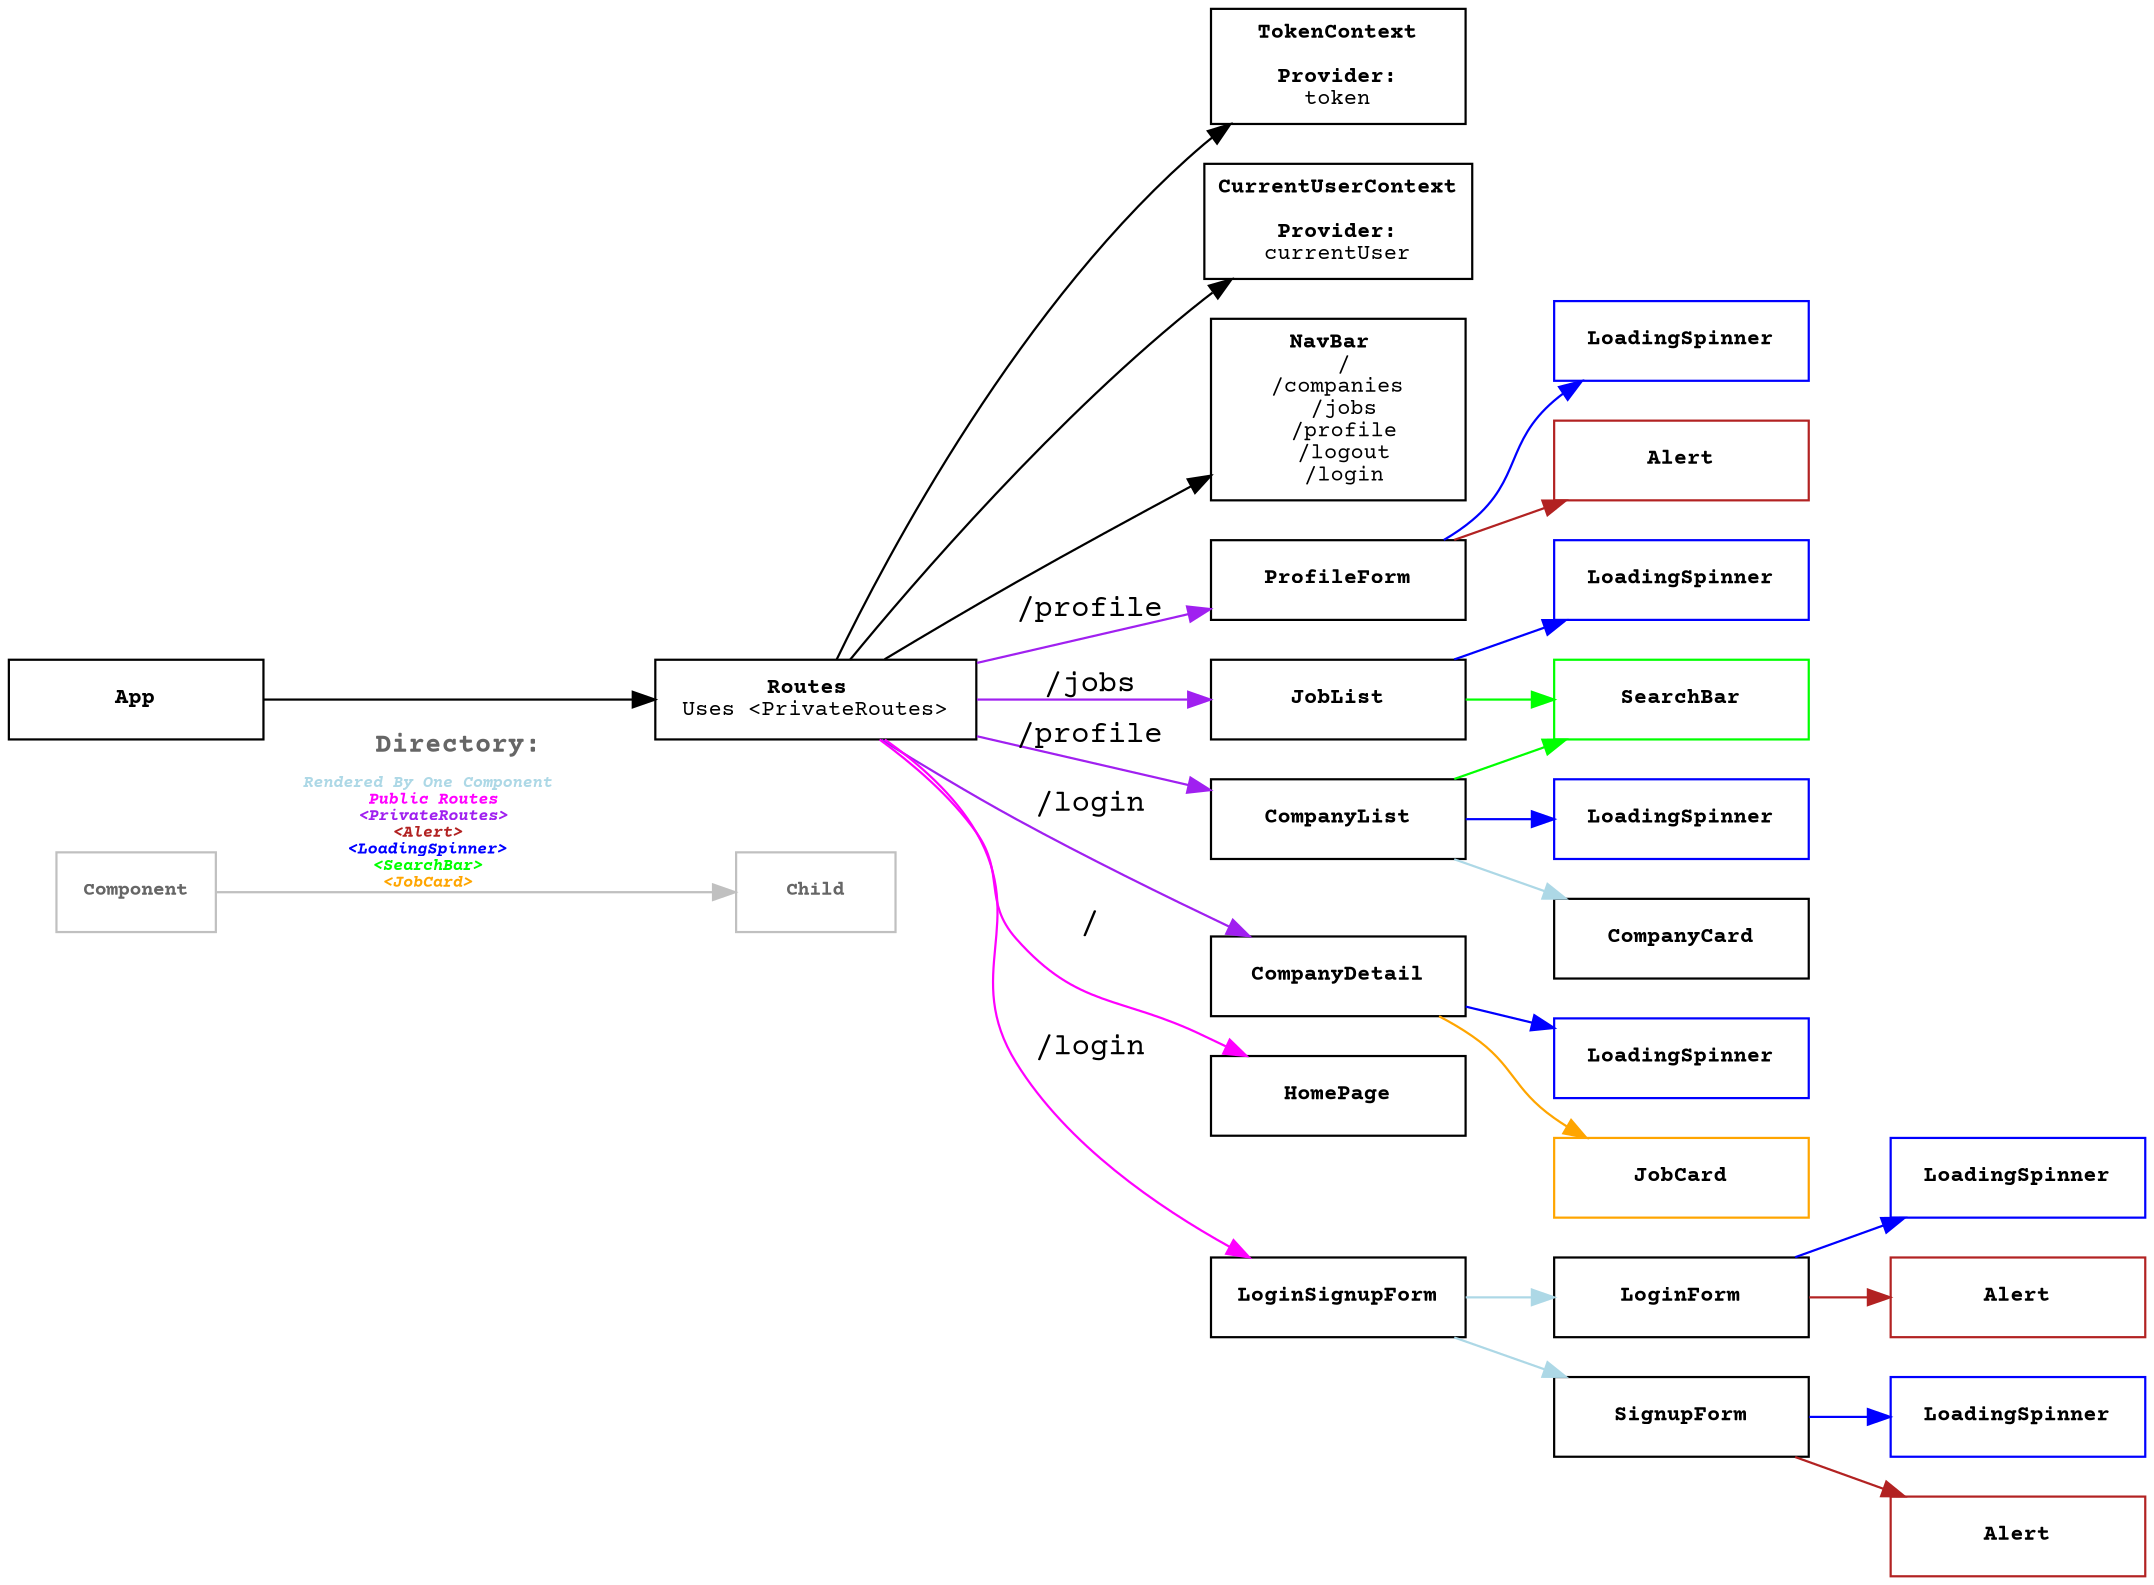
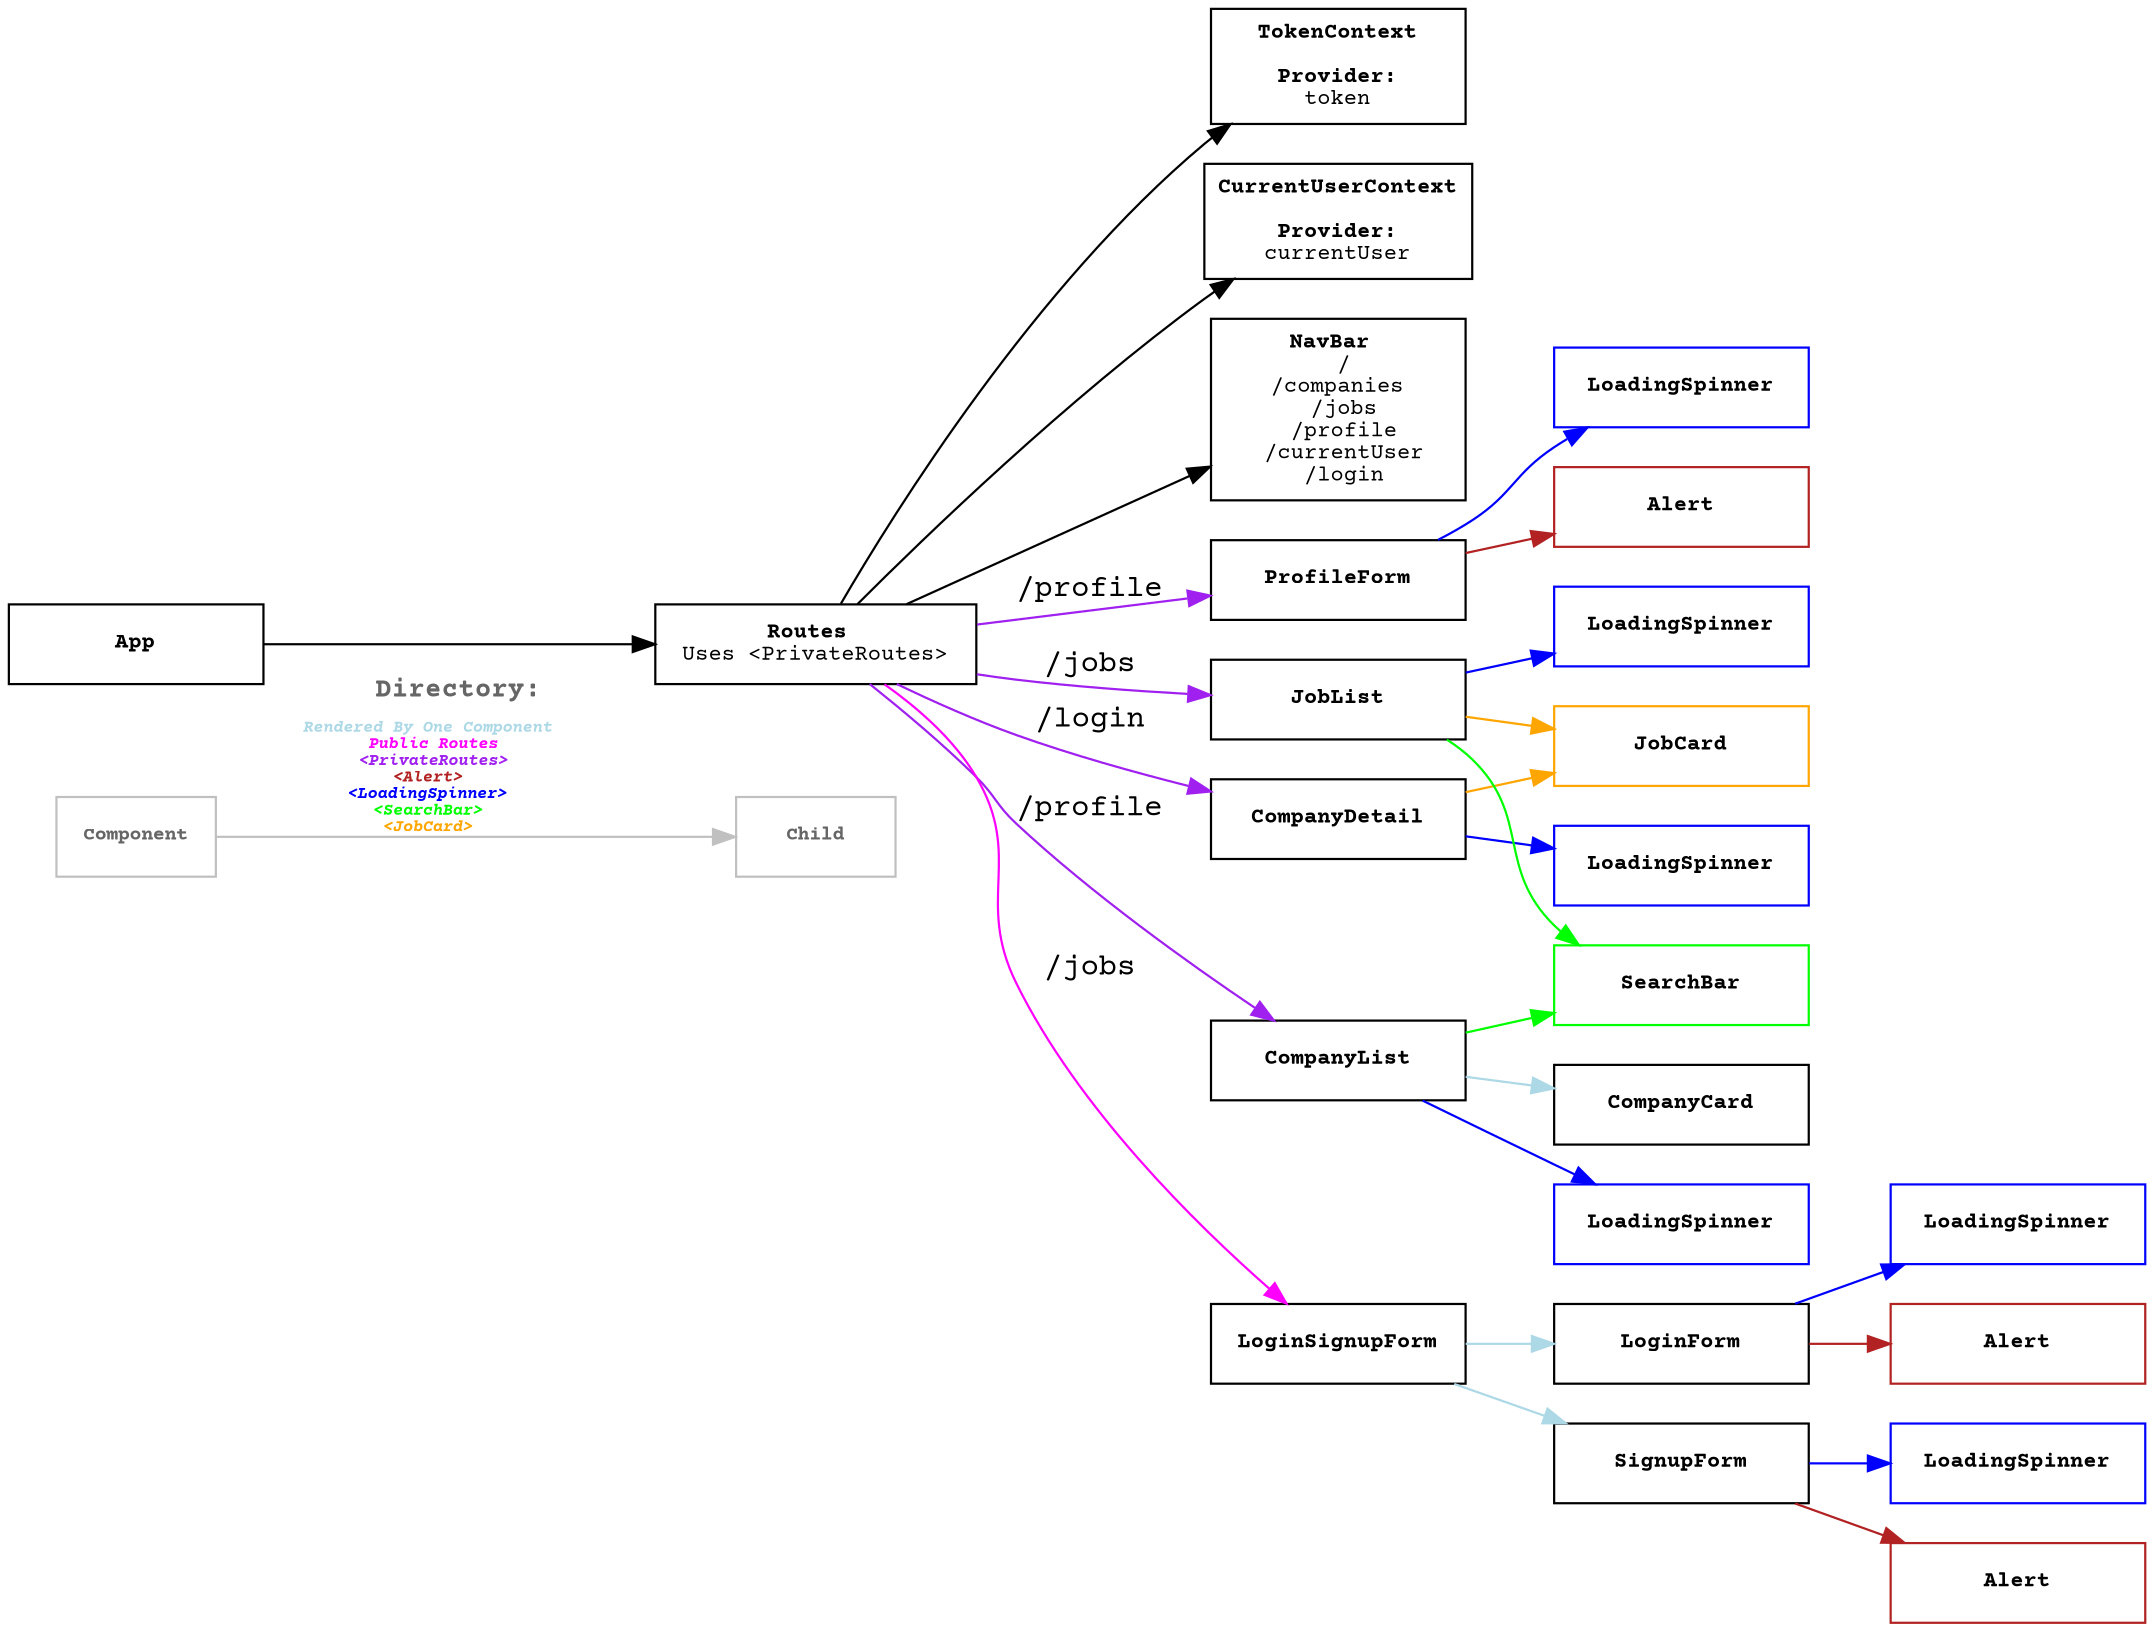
(1338, 452) -> (1338, 452)
none -> (1499, 721)
(1090, 1046) -> (1090, 966)
(1338, 1096) -> none
